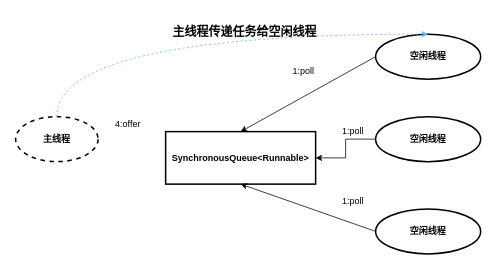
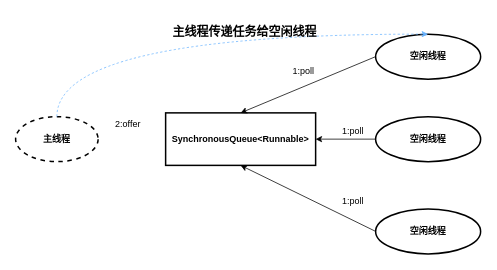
(128, 124) -> (128, 124)
(240, 158) -> (240, 139)
